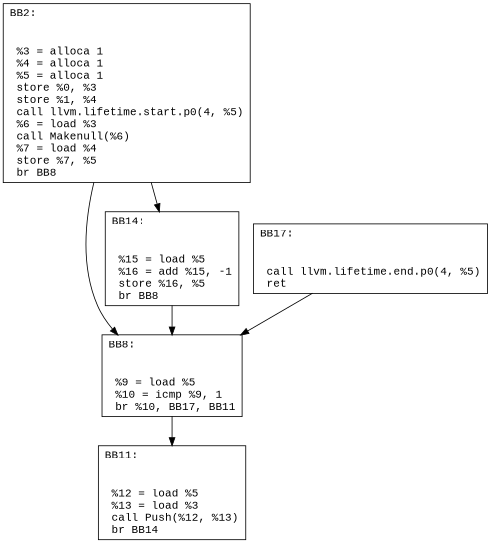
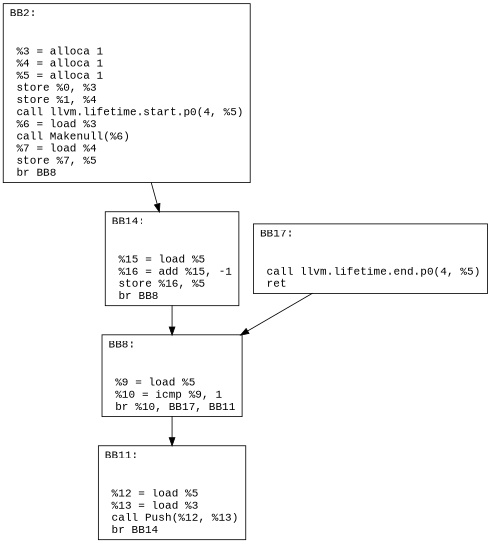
(87, 258) -> none
